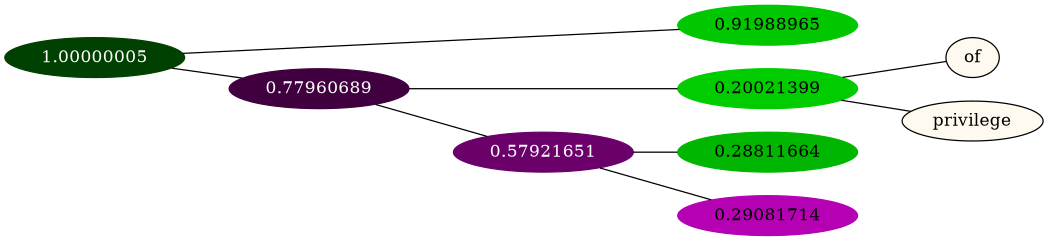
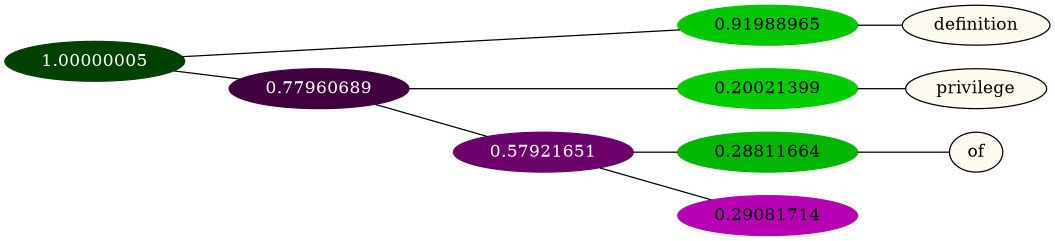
none -> (976, 25)
(894, 69) -> (903, 152)
